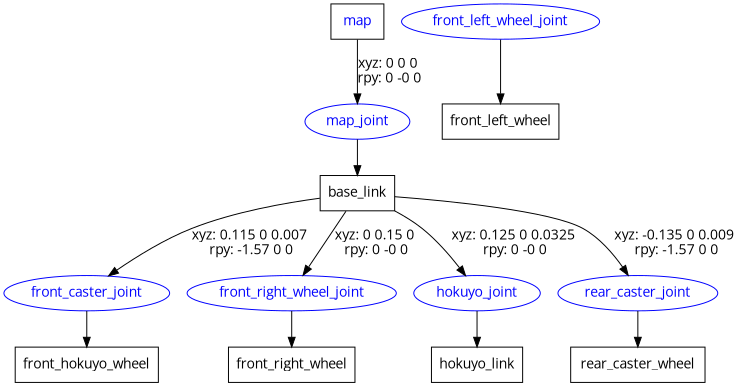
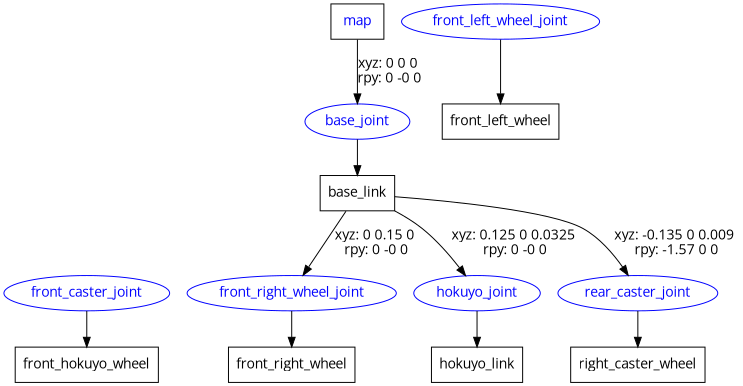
(357, 122) -> (357, 122)
(213, 221) -> none
(638, 365) -> (638, 365)
